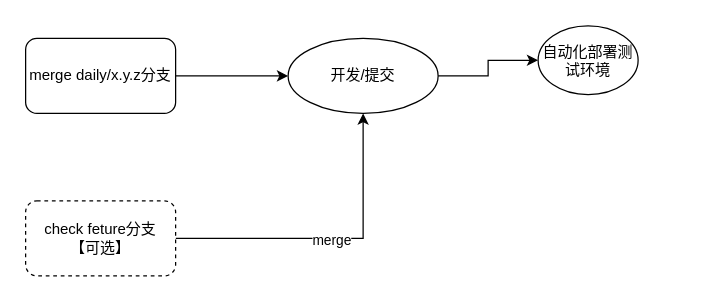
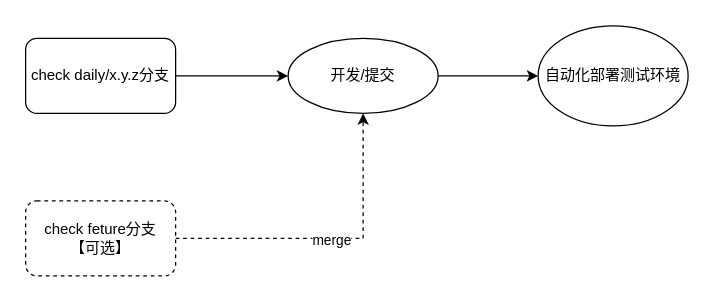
(588, 60) -> (613, 76)
(101, 76) -> (101, 76)
(244, 238) -> (244, 238)
